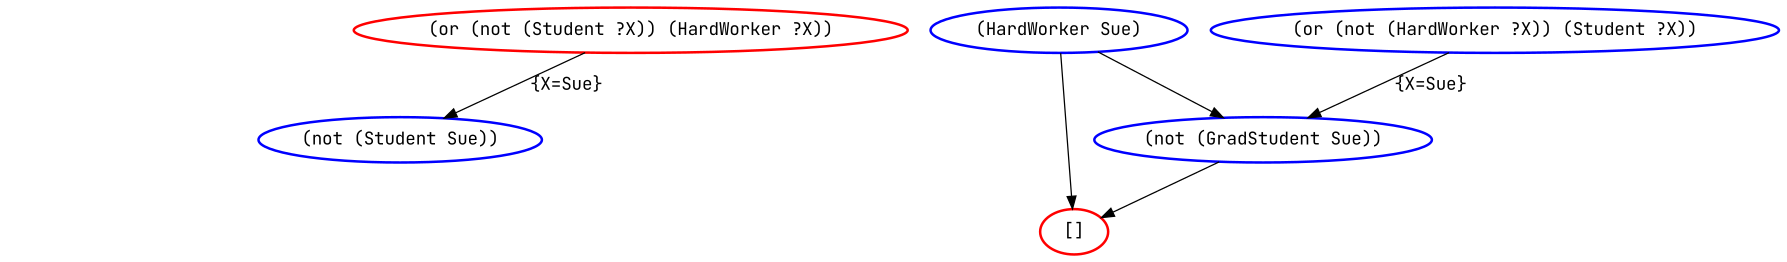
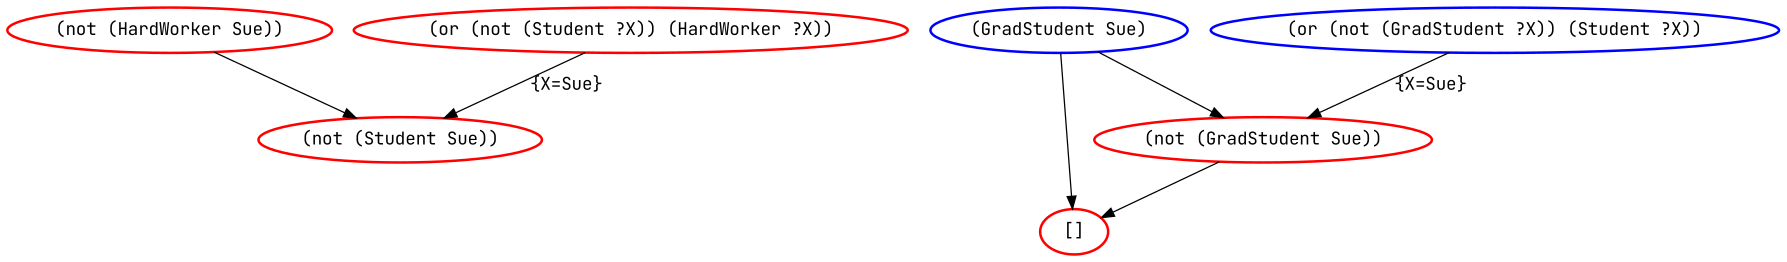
none -> (170, 30)
(1059, 30) -> (1059, 30)
(1495, 30) -> (1495, 30)
(400, 140) -> (400, 140)
(1263, 140) -> (1263, 140)
